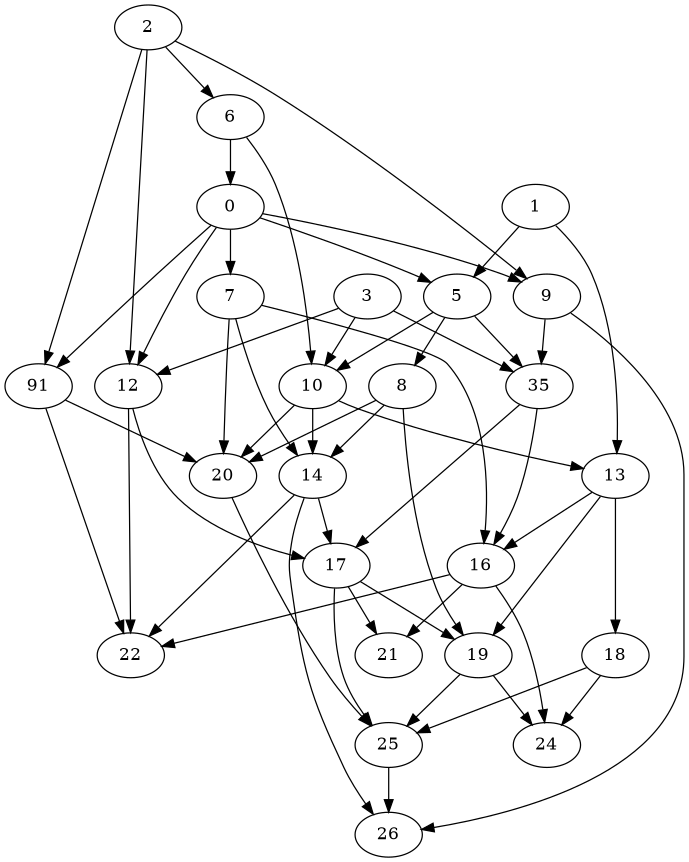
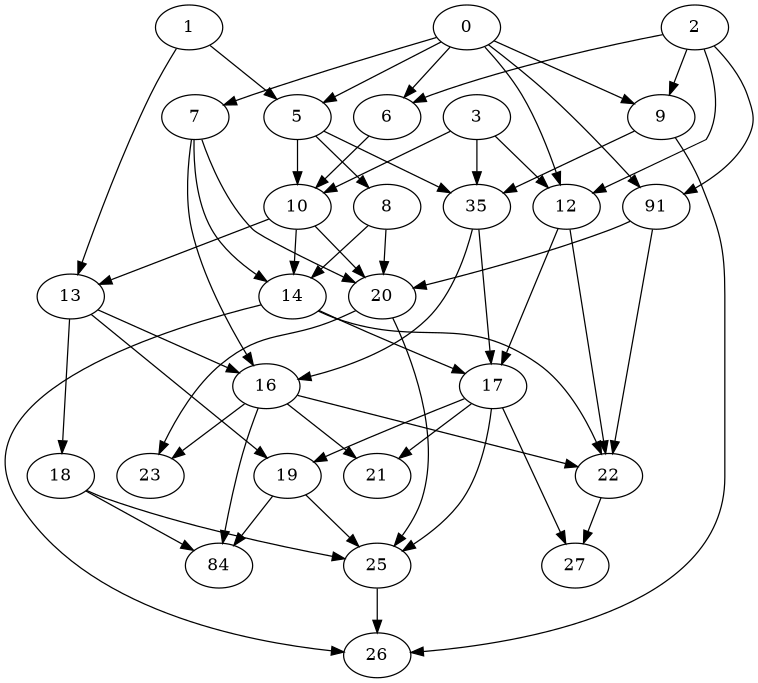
(230, 156) -> (431, 68)
none -> (150, 476)
(417, 520) -> none
none -> (575, 566)
(547, 745) -> (219, 566)
